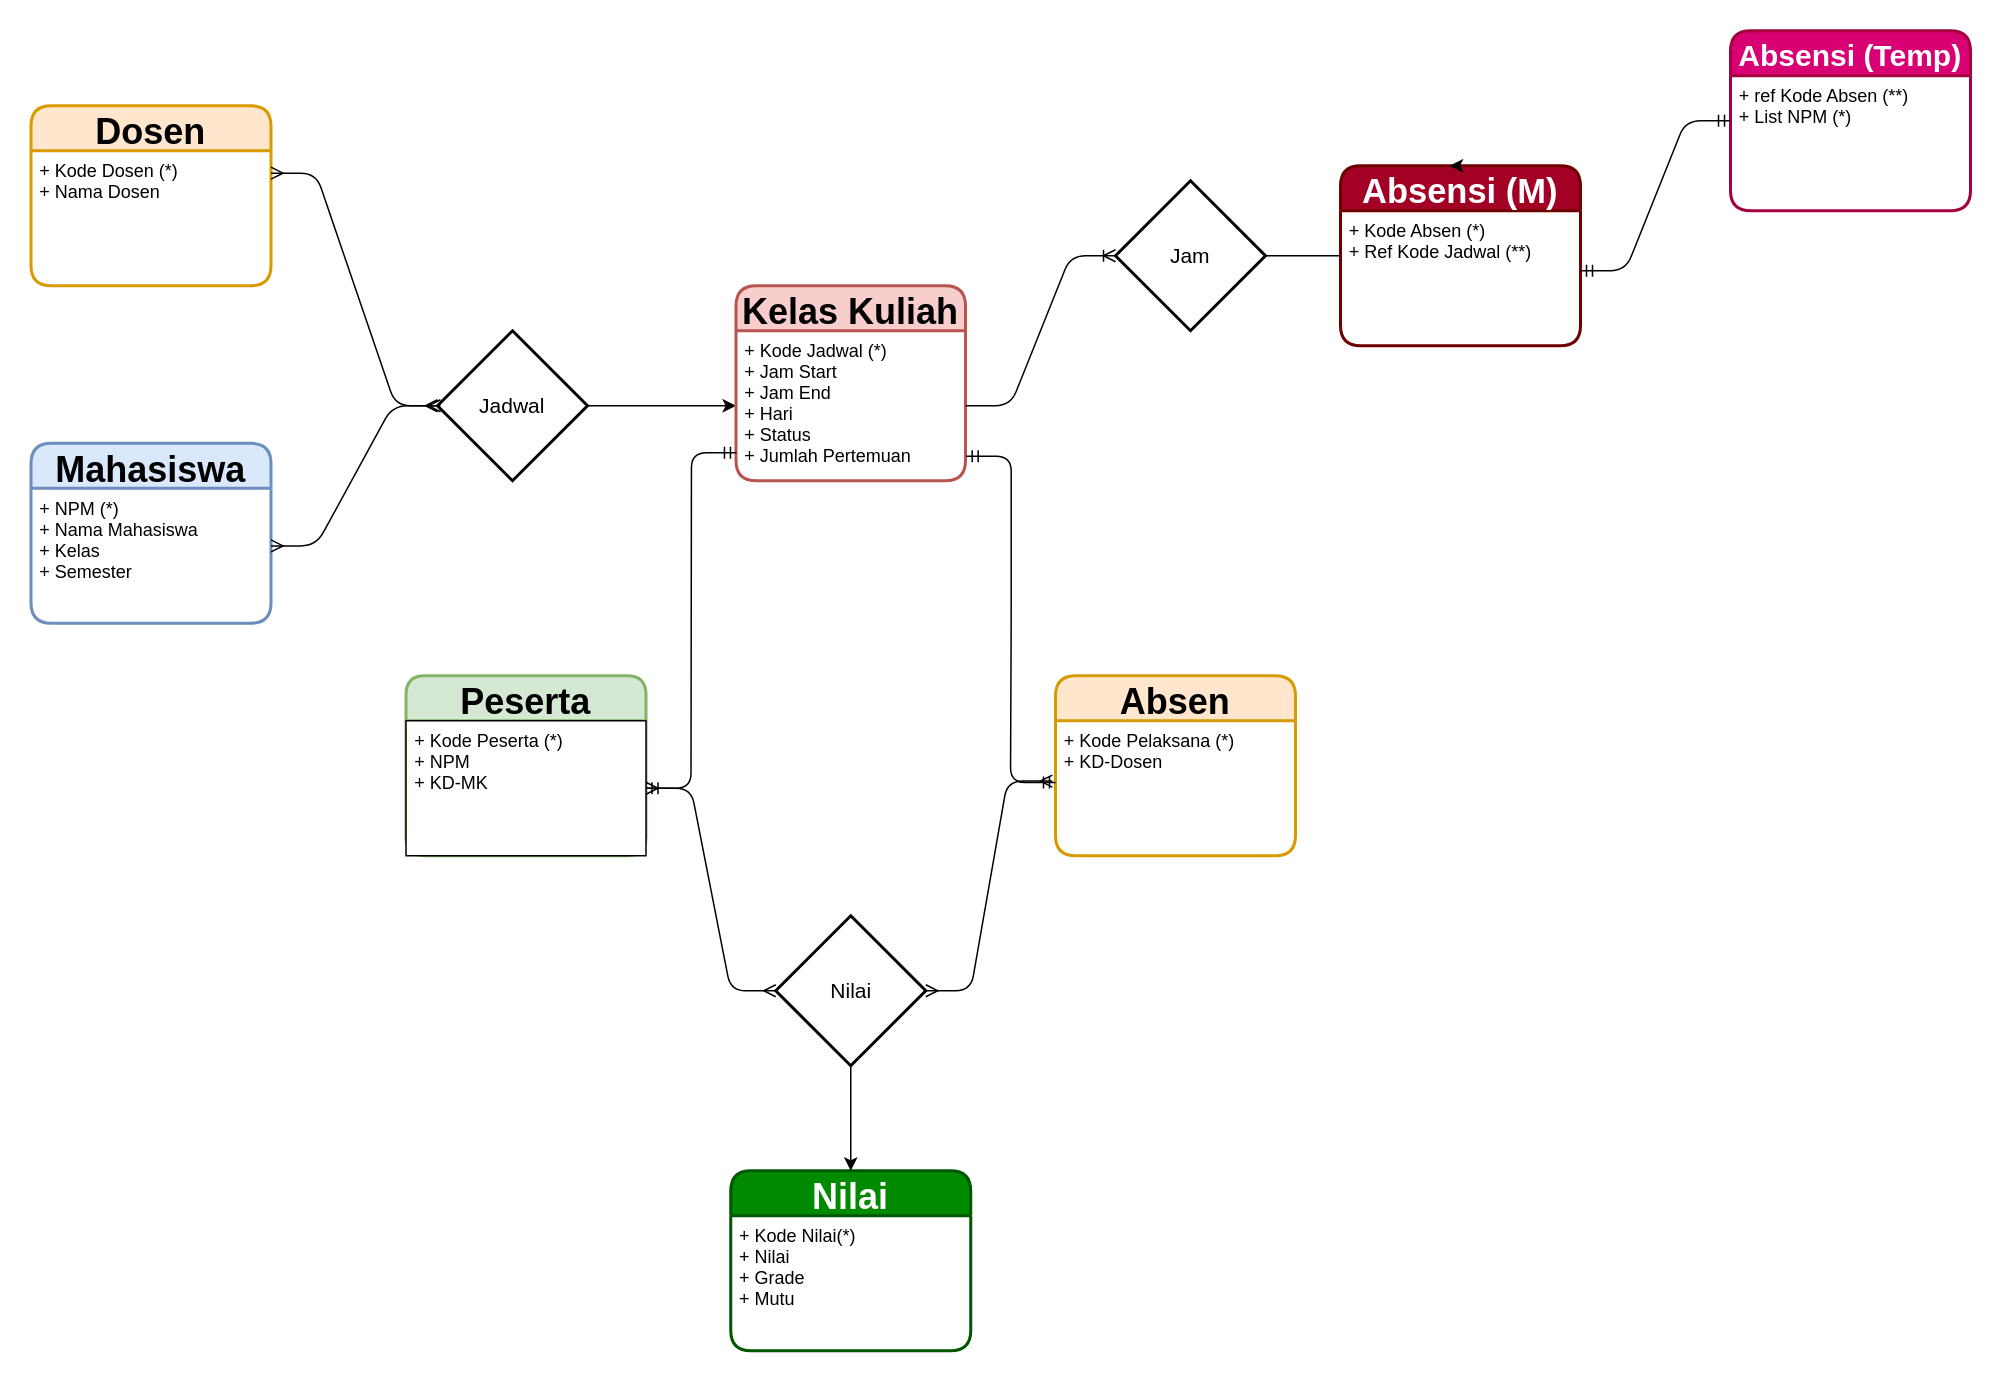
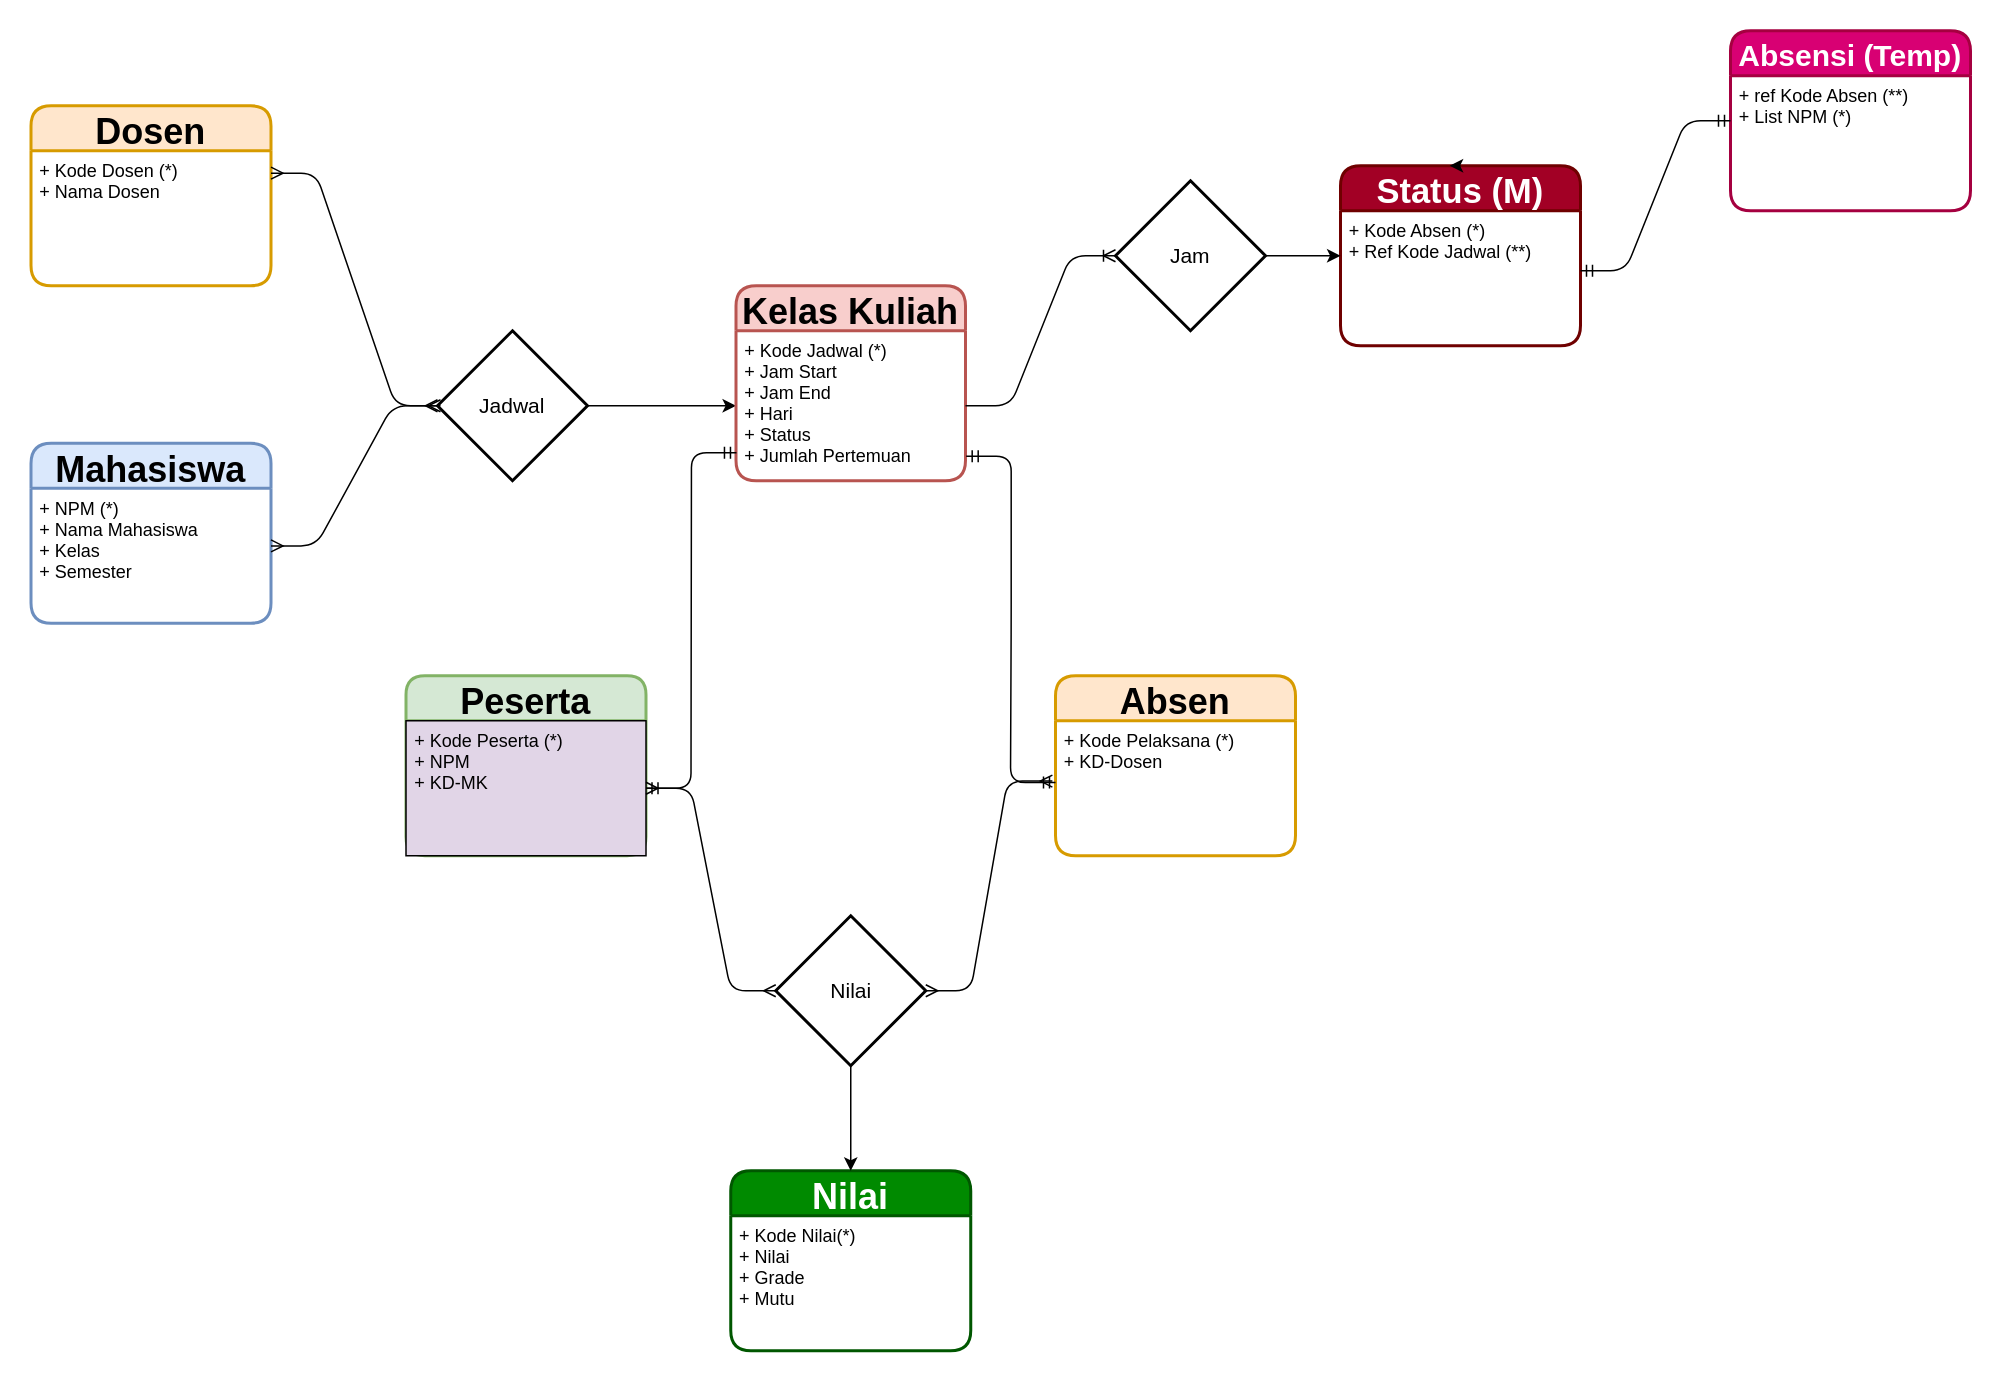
(1460, 192) -> (1460, 192)
(1332, 256) -> (1329, 256)
(526, 788) -> (526, 788)
